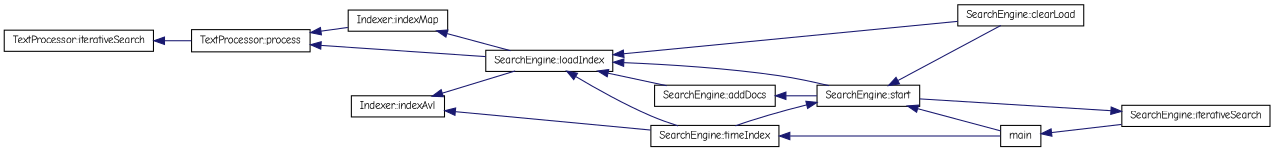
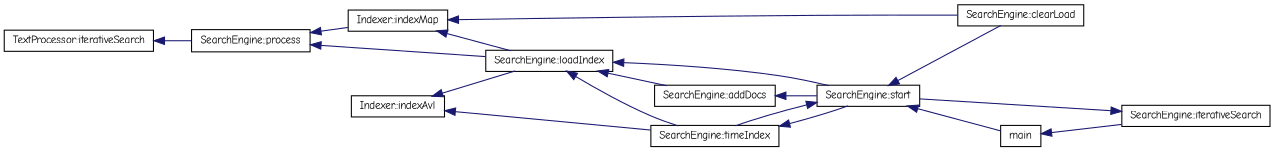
(791, 38) -> (708, 16)
(251, 41) -> (251, 41)
(895, 136) -> (819, 115)
